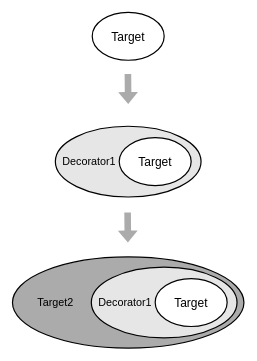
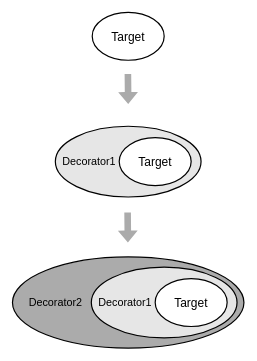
(56, 303) -> (56, 303)
